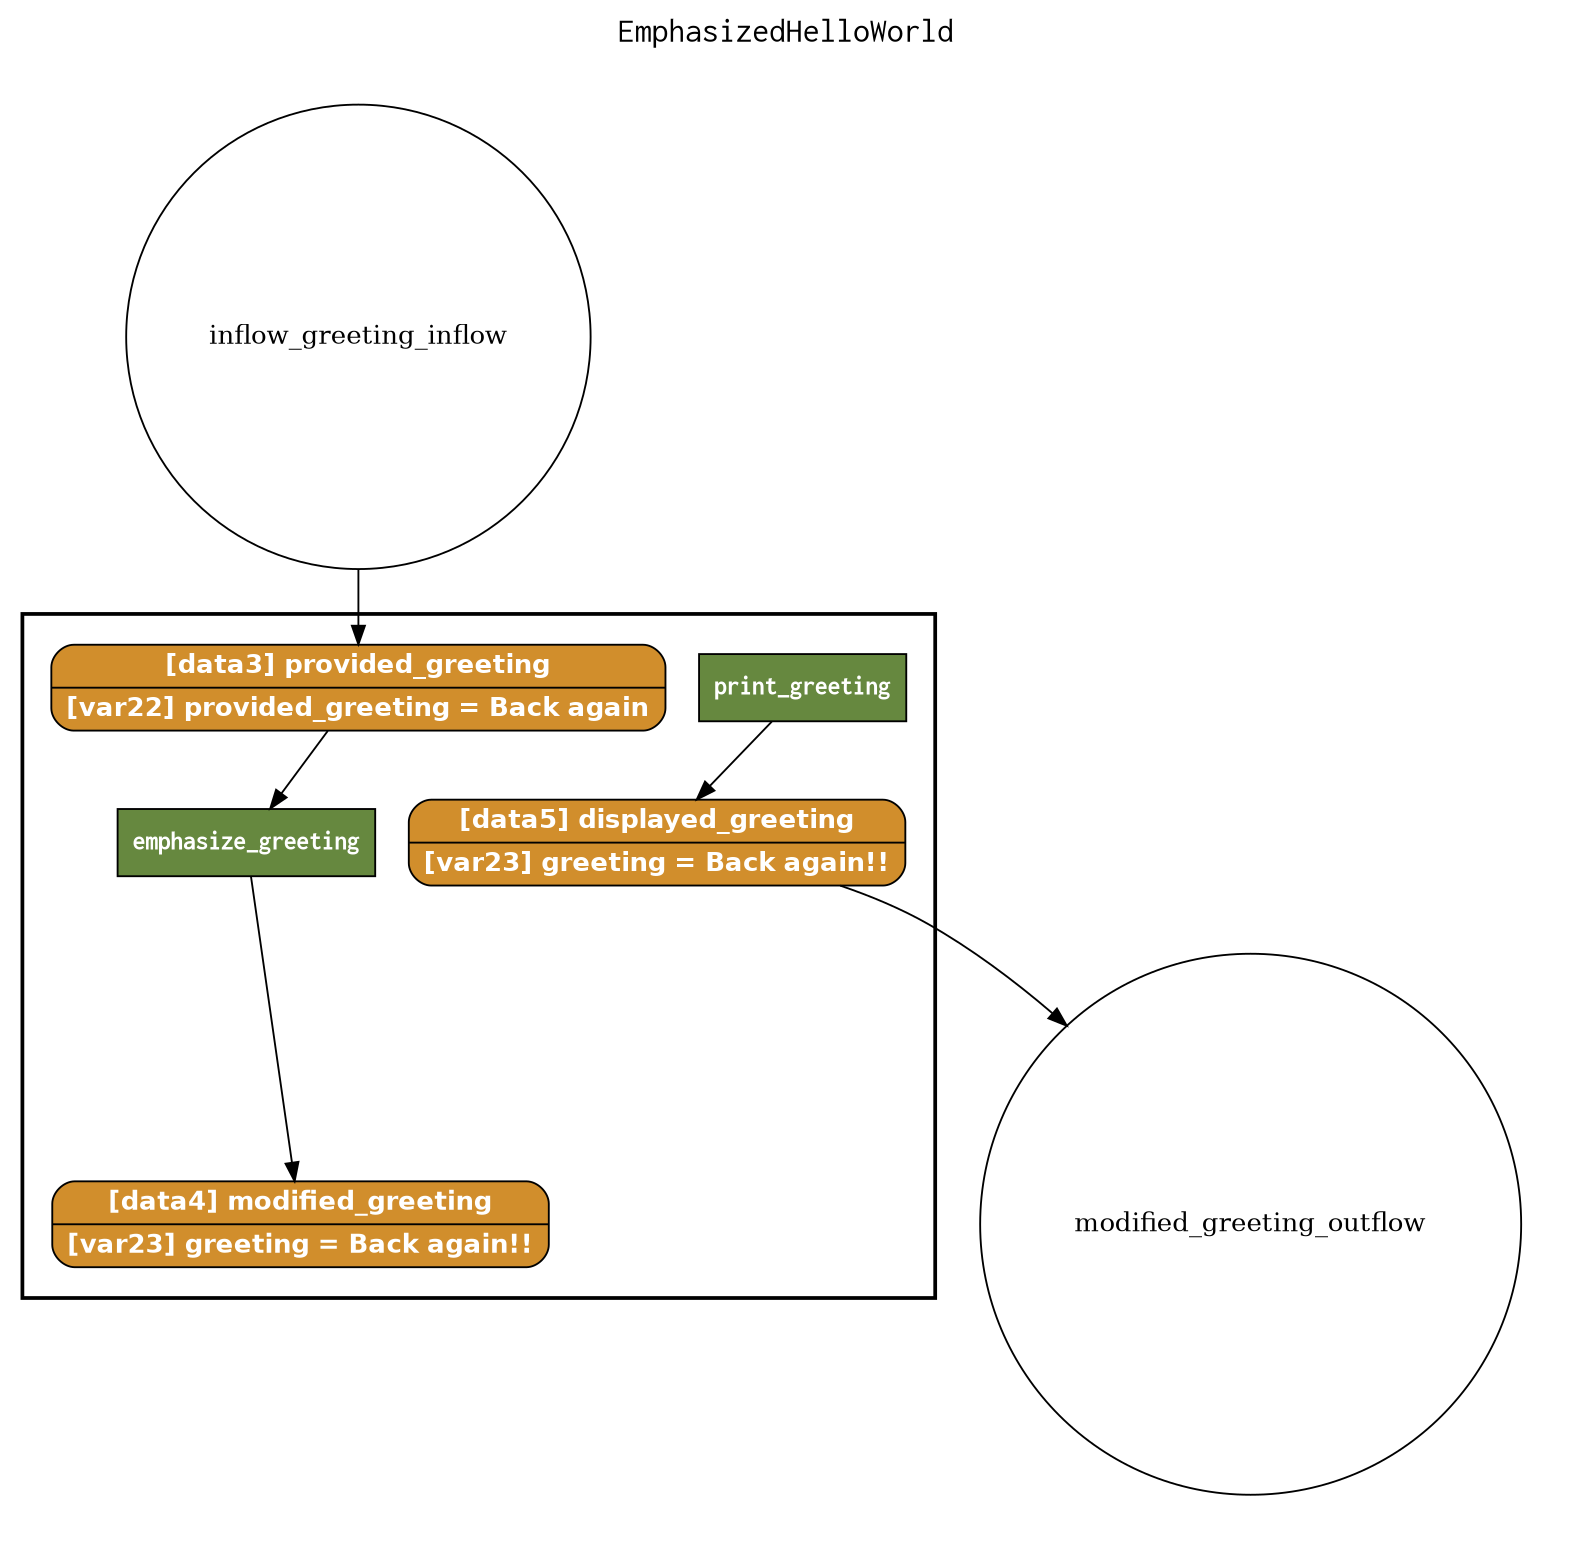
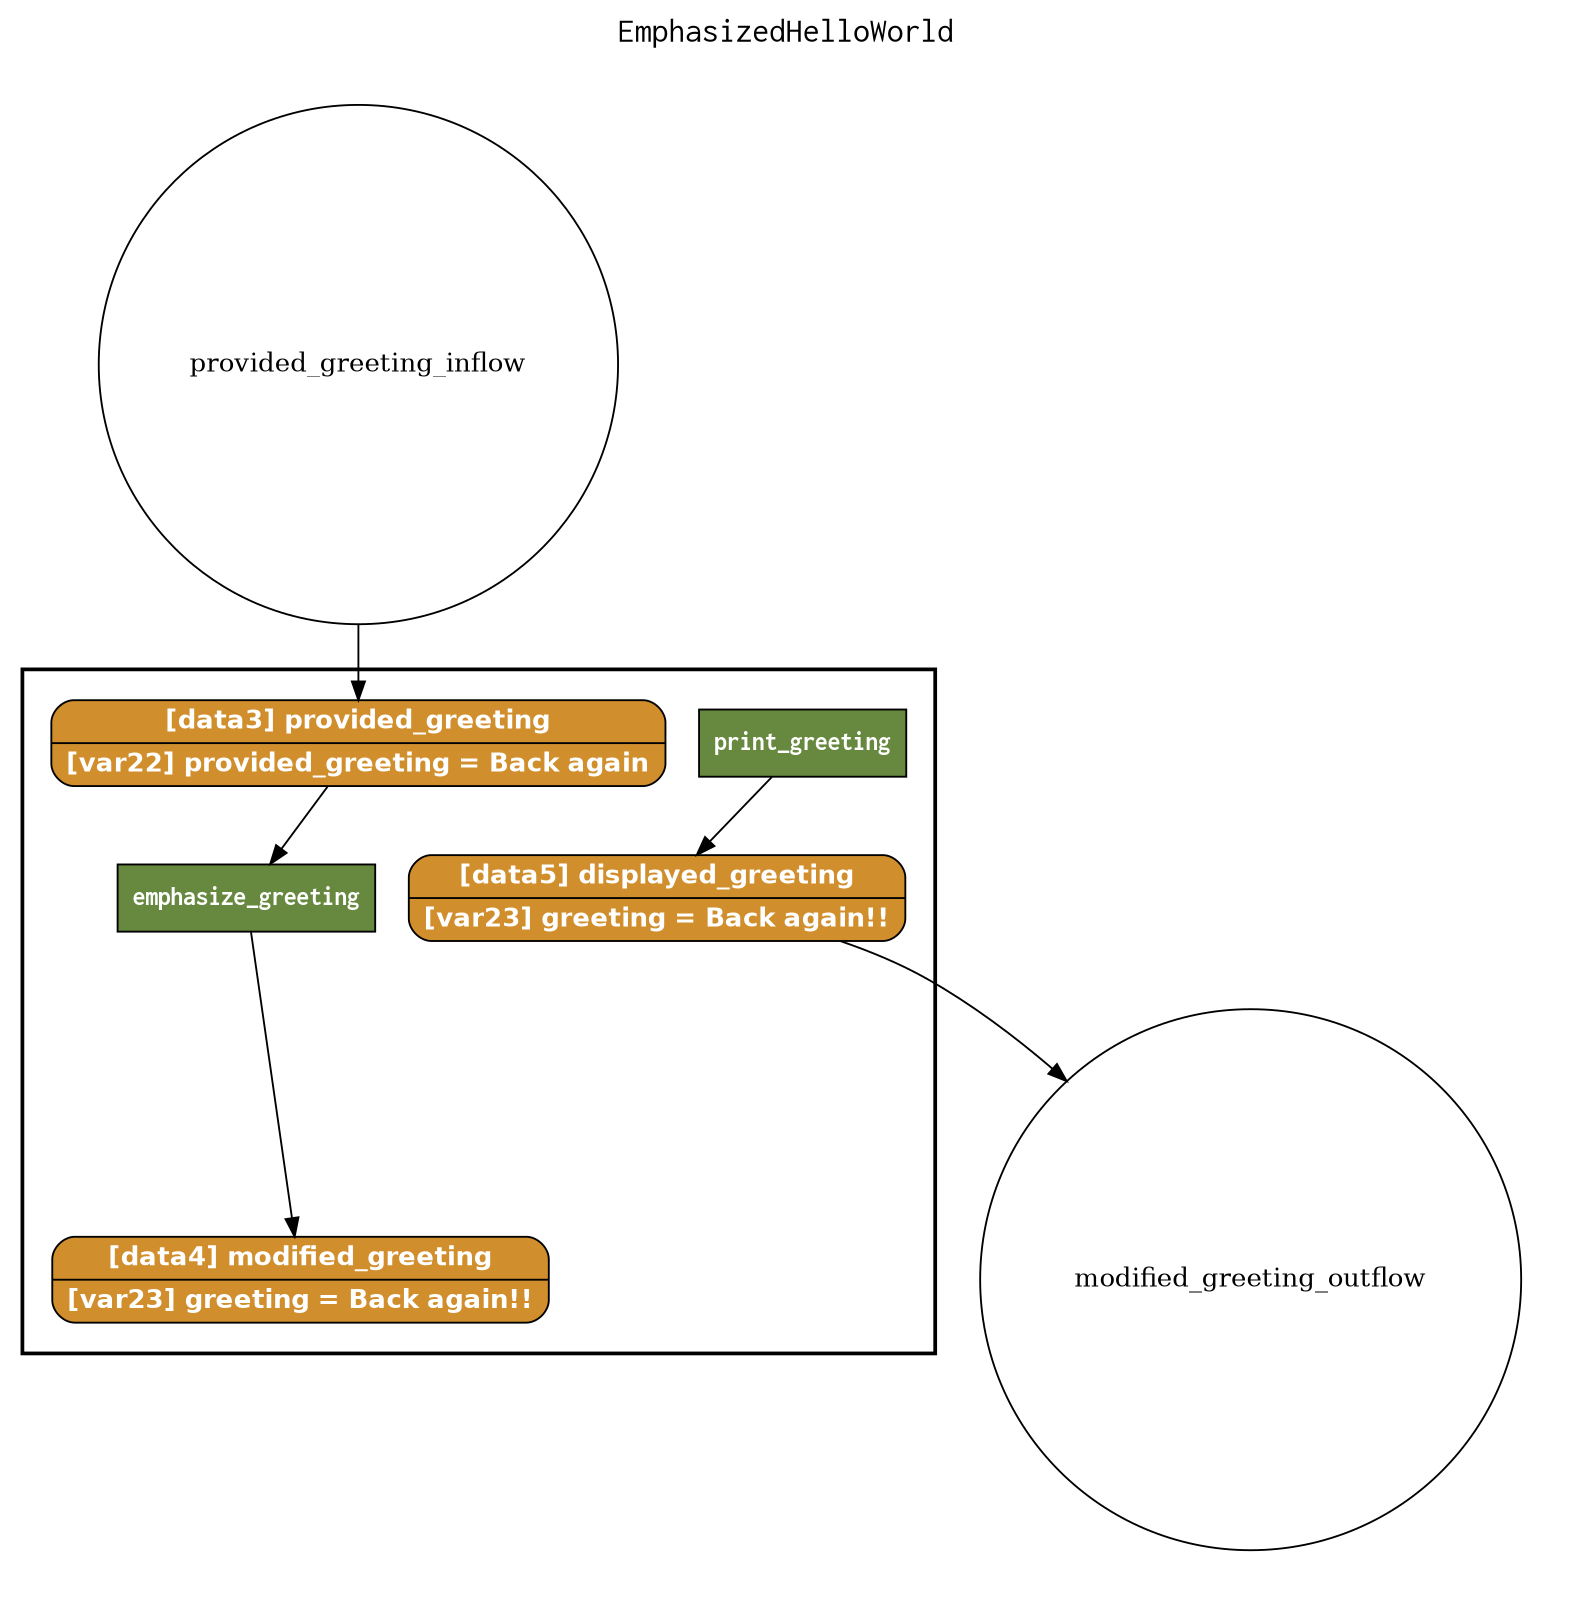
(358, 337) -> (358, 365)
